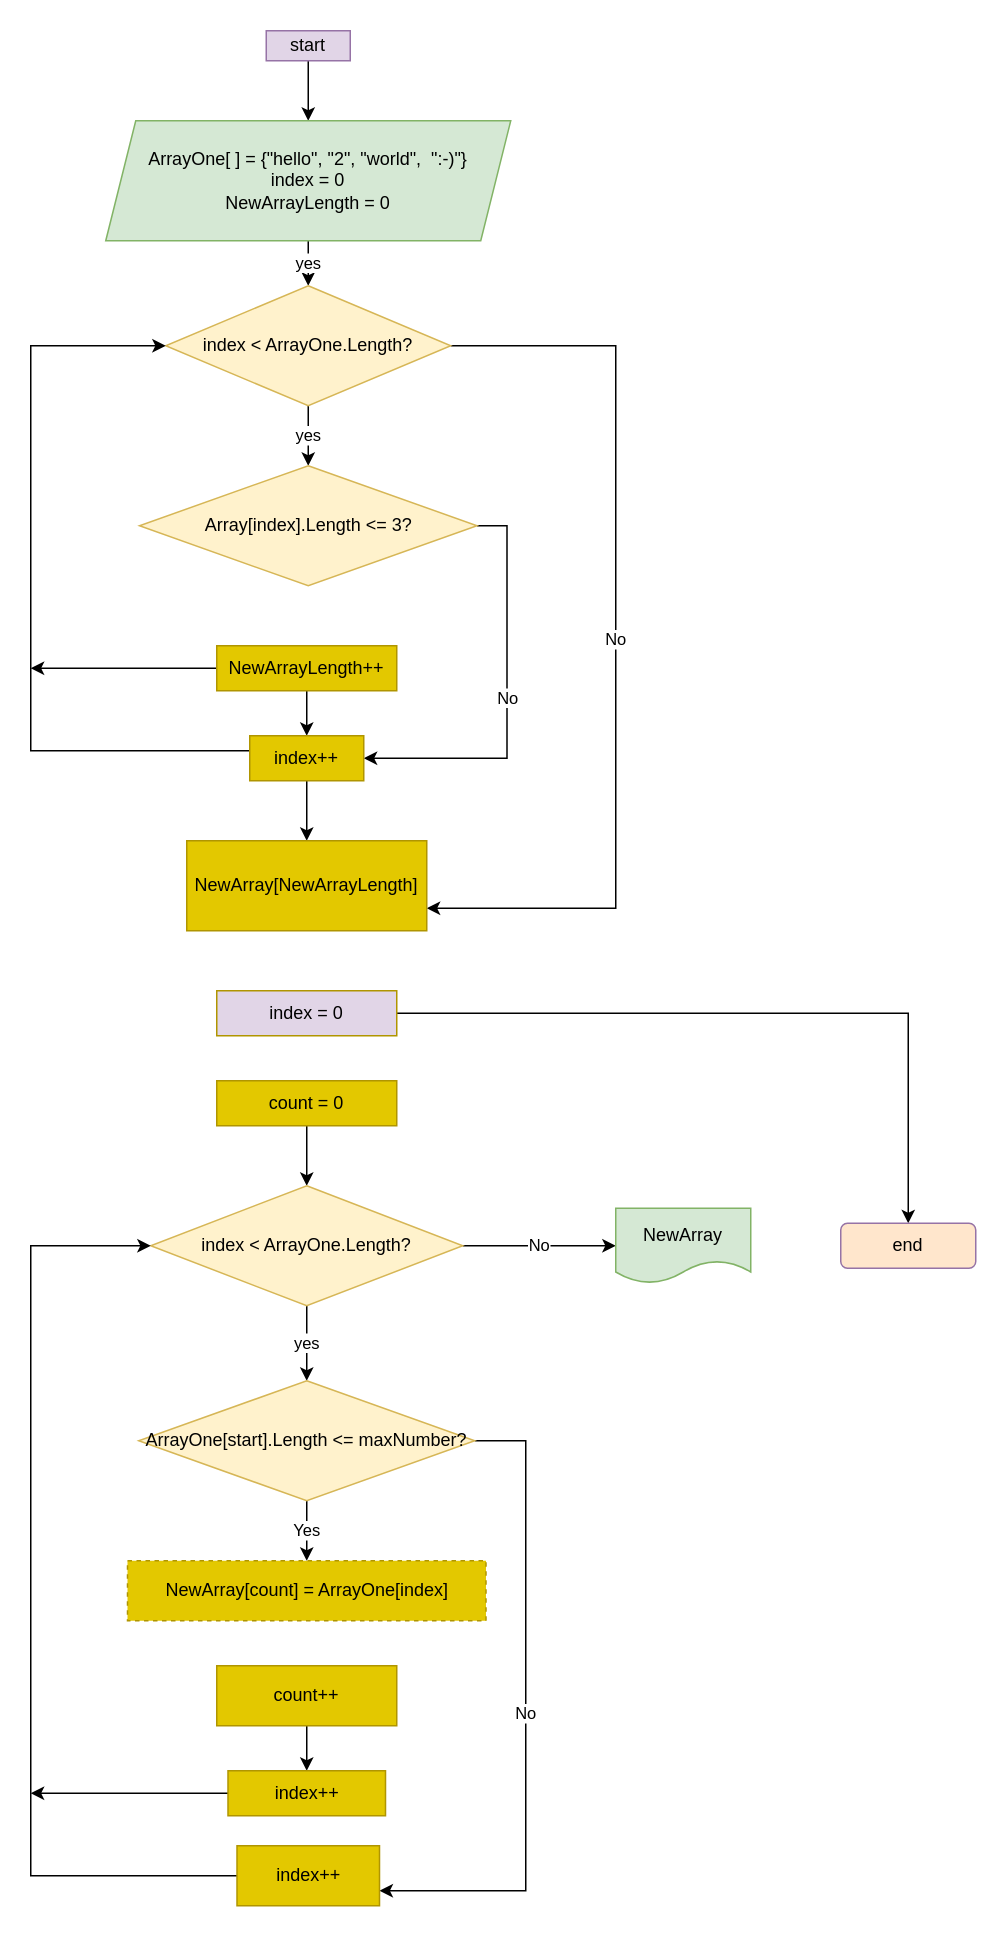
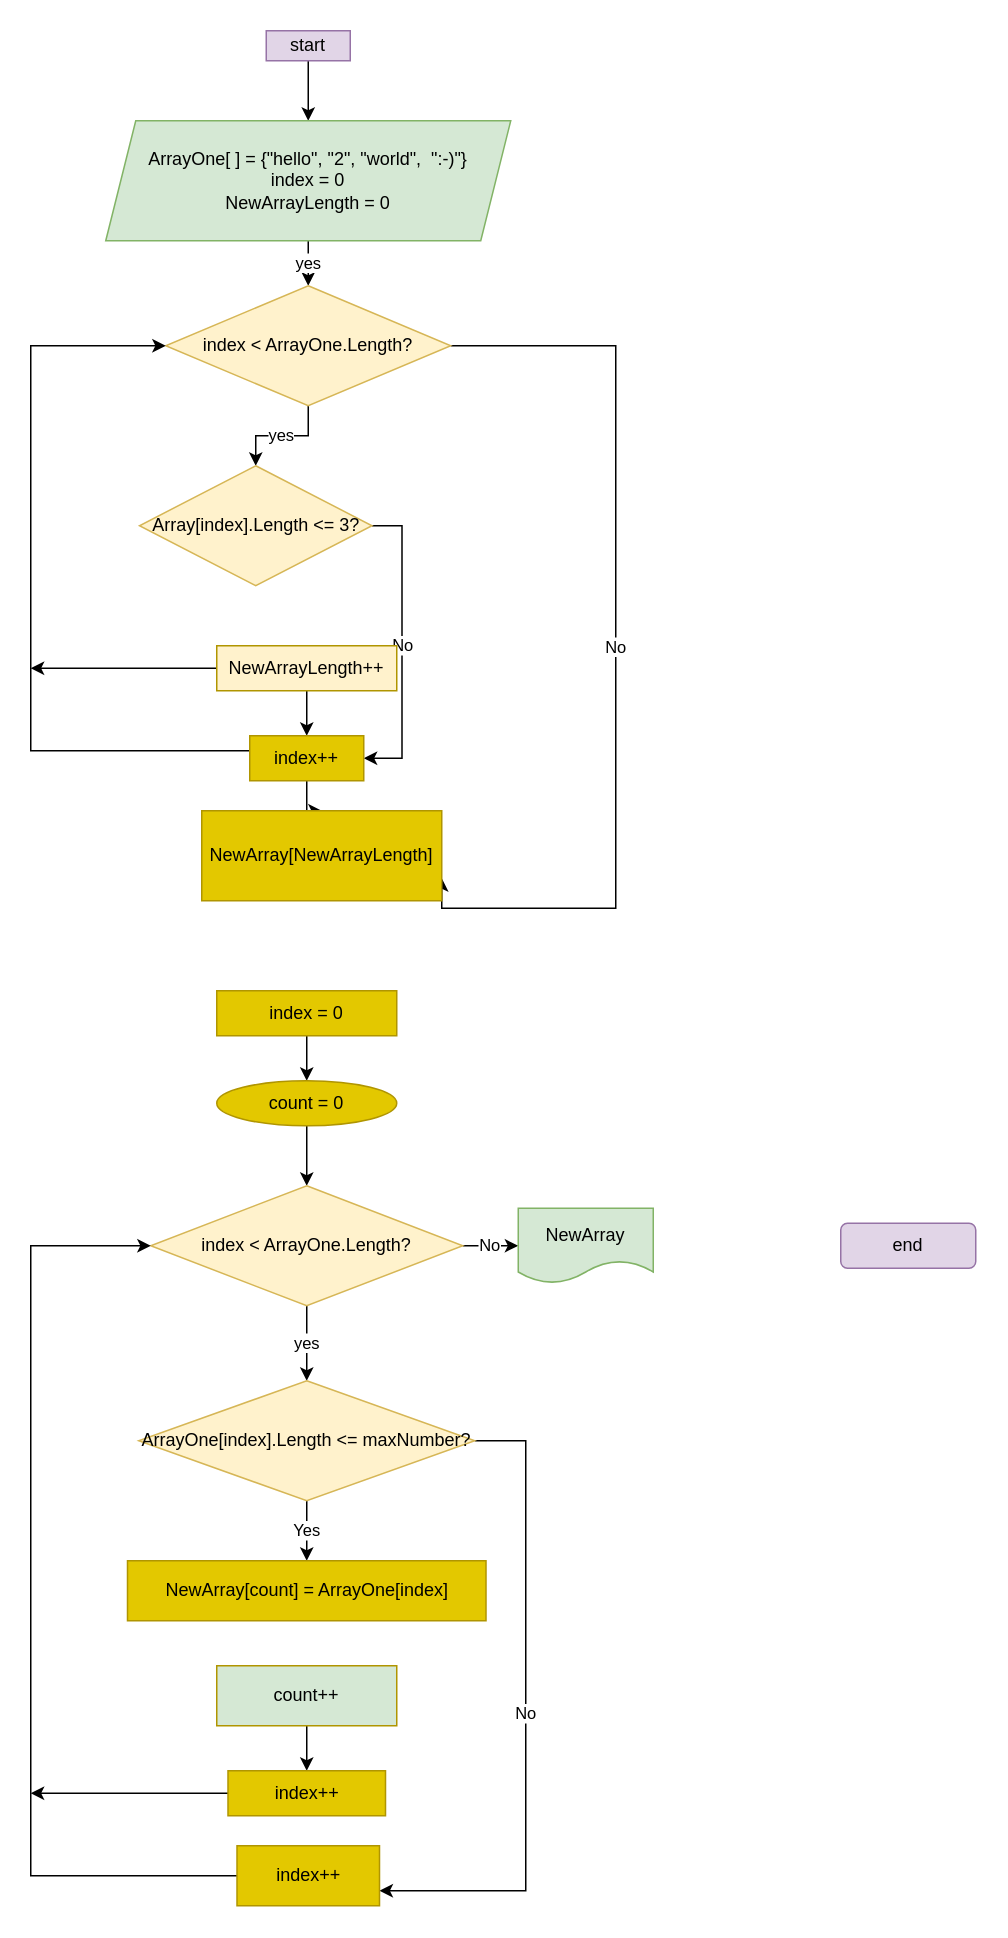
(308, 526) -> (256, 526)
(307, 668) -> (307, 668)
(307, 886) -> (322, 856)
(307, 1013) -> (307, 1013)
(752, 1013) -> (307, 1064)
(307, 1103) -> (307, 1103)
(683, 1246) -> (586, 1246)
(908, 1246) -> (908, 1246)
(307, 1441) -> (307, 1441)
(307, 1591) -> (307, 1591)
(307, 1696) -> (307, 1696)
